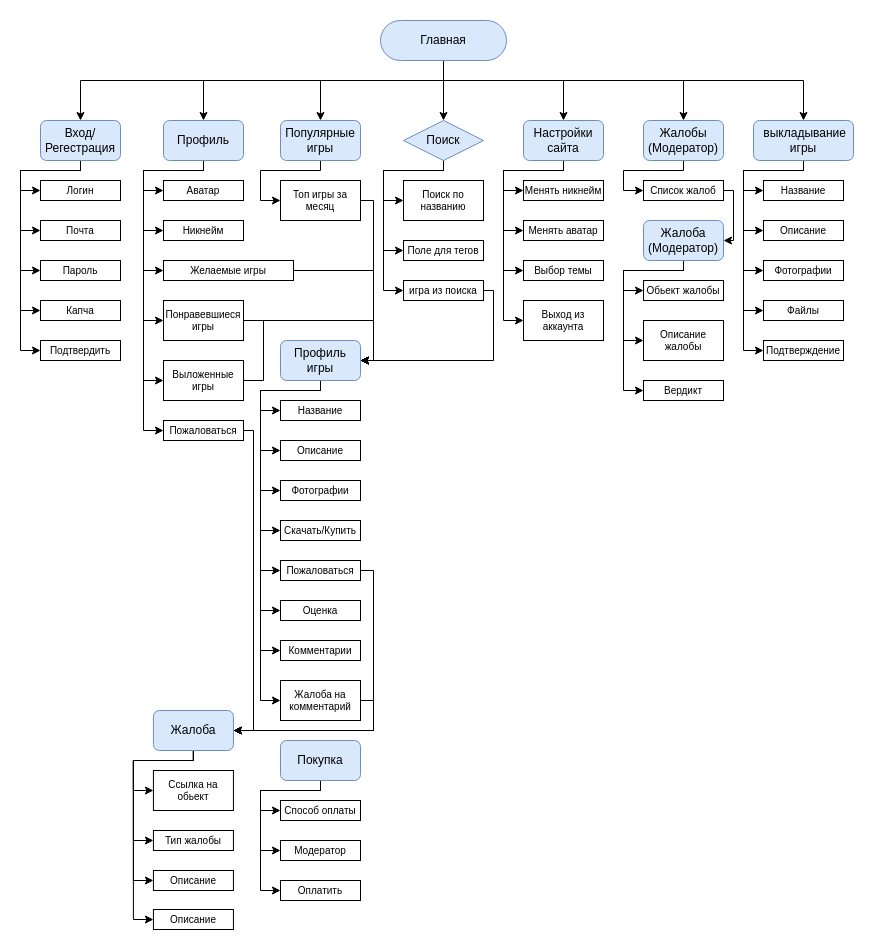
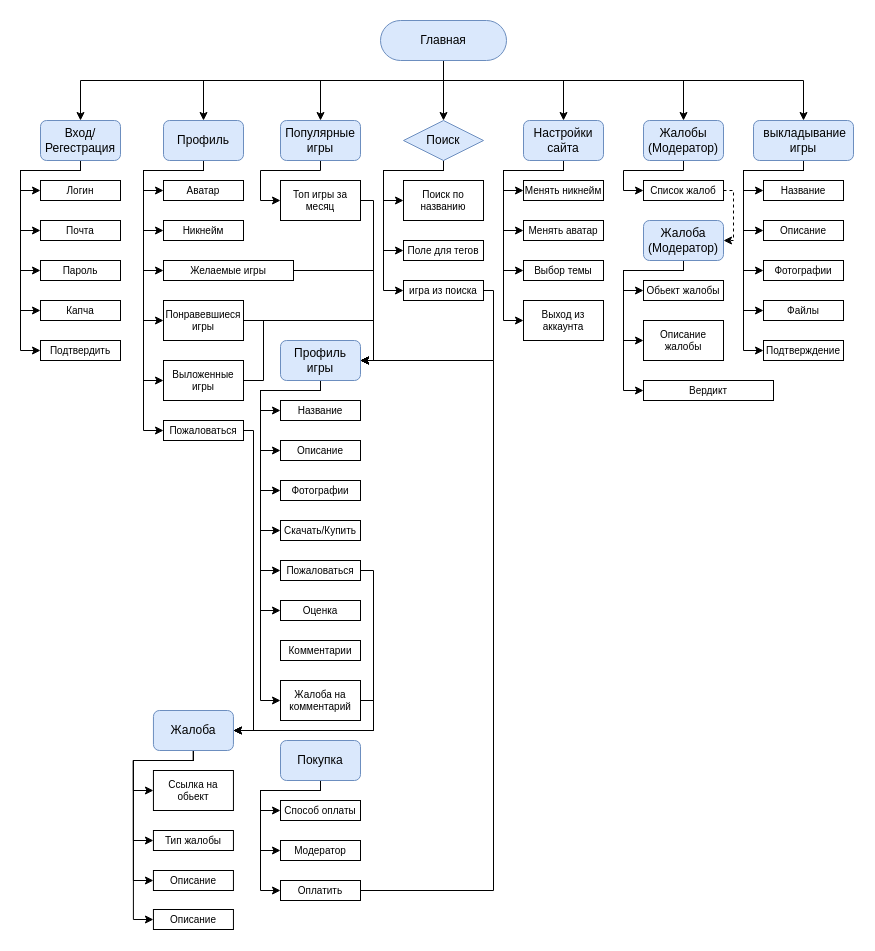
(734, 212) -> (734, 212)
(684, 391) -> (709, 391)
(268, 651) -> none
none -> (494, 693)
